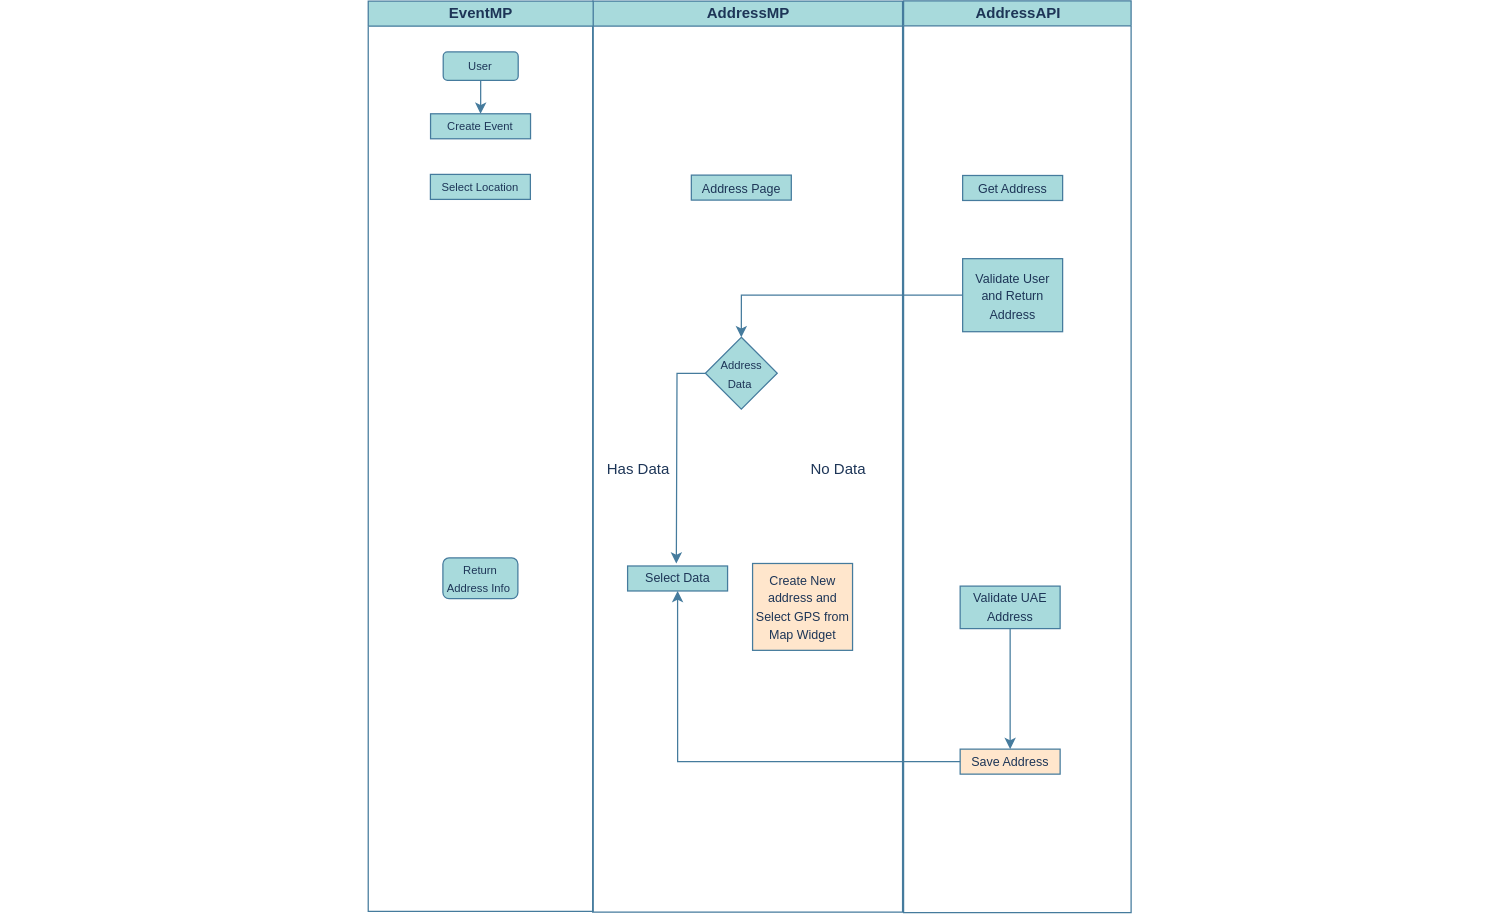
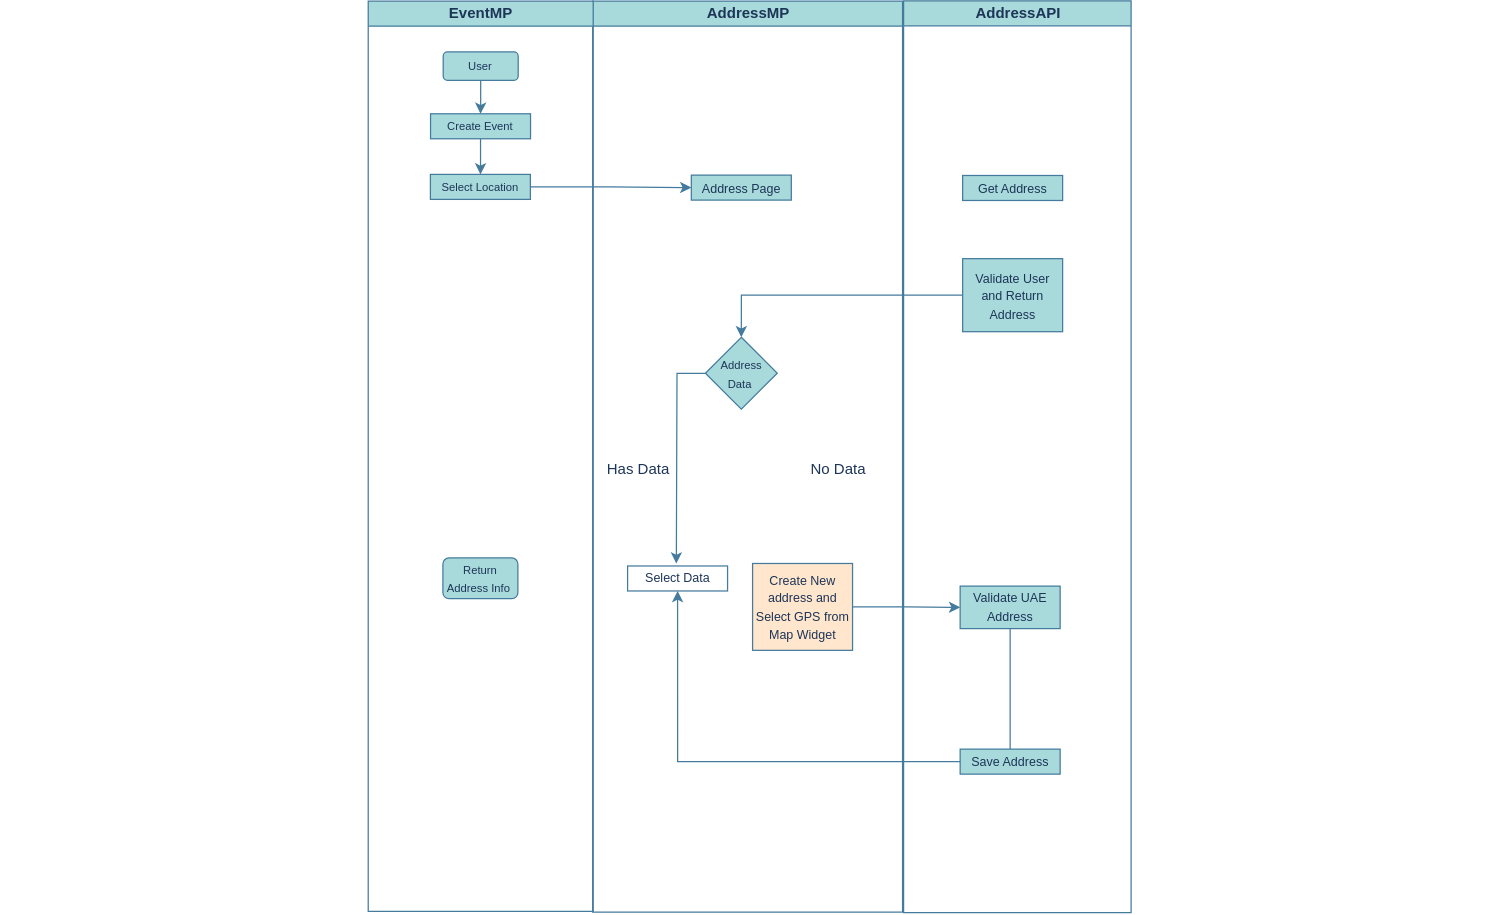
none -> (481, 152)
none -> (607, 187)
(678, 579) -> (678, 579)
none -> (903, 607)
(1010, 739) -> (1010, 742)
(1010, 762) -> (1010, 762)
